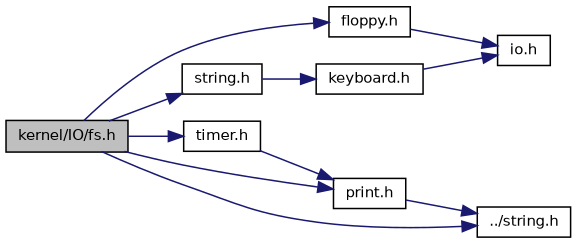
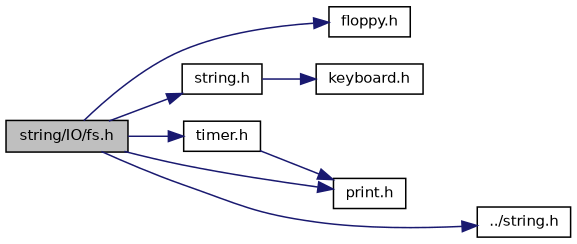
(524, 50) -> none
(67, 136) -> (67, 136)
(434, 205) -> none
